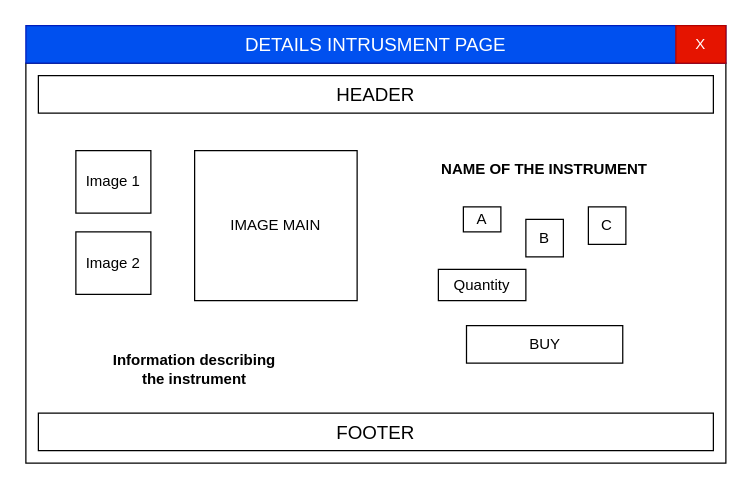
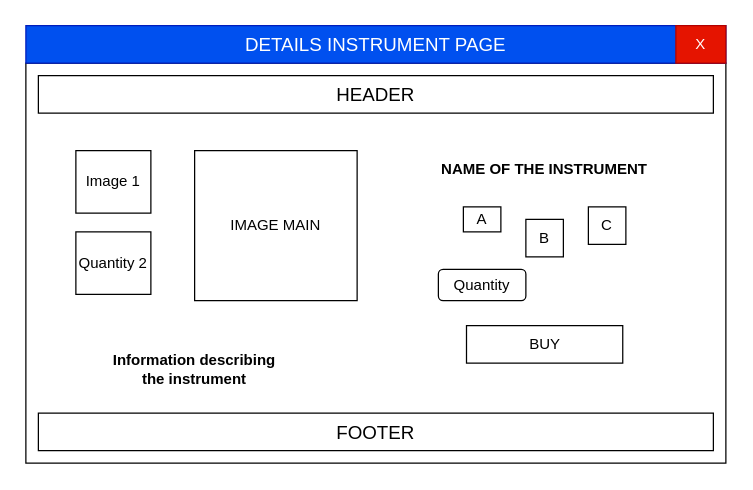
(376, 44) -> (376, 44)
(113, 263) -> (113, 263)
(482, 285) -> (482, 285)
